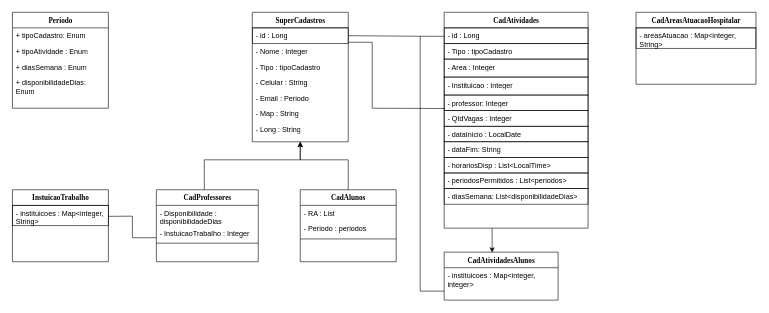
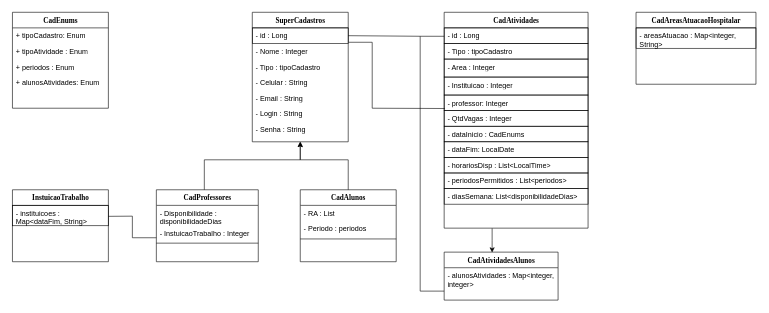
(61, 21) -> (61, 21)
(50, 68) -> (45, 68)
(61, 88) -> (59, 83)
(284, 99) -> (282, 99)
(279, 114) -> (283, 114)
(281, 130) -> (283, 130)
(490, 135) -> (489, 135)
(477, 150) -> (484, 150)
(61, 218) -> (61, 218)
(502, 281) -> (502, 281)
